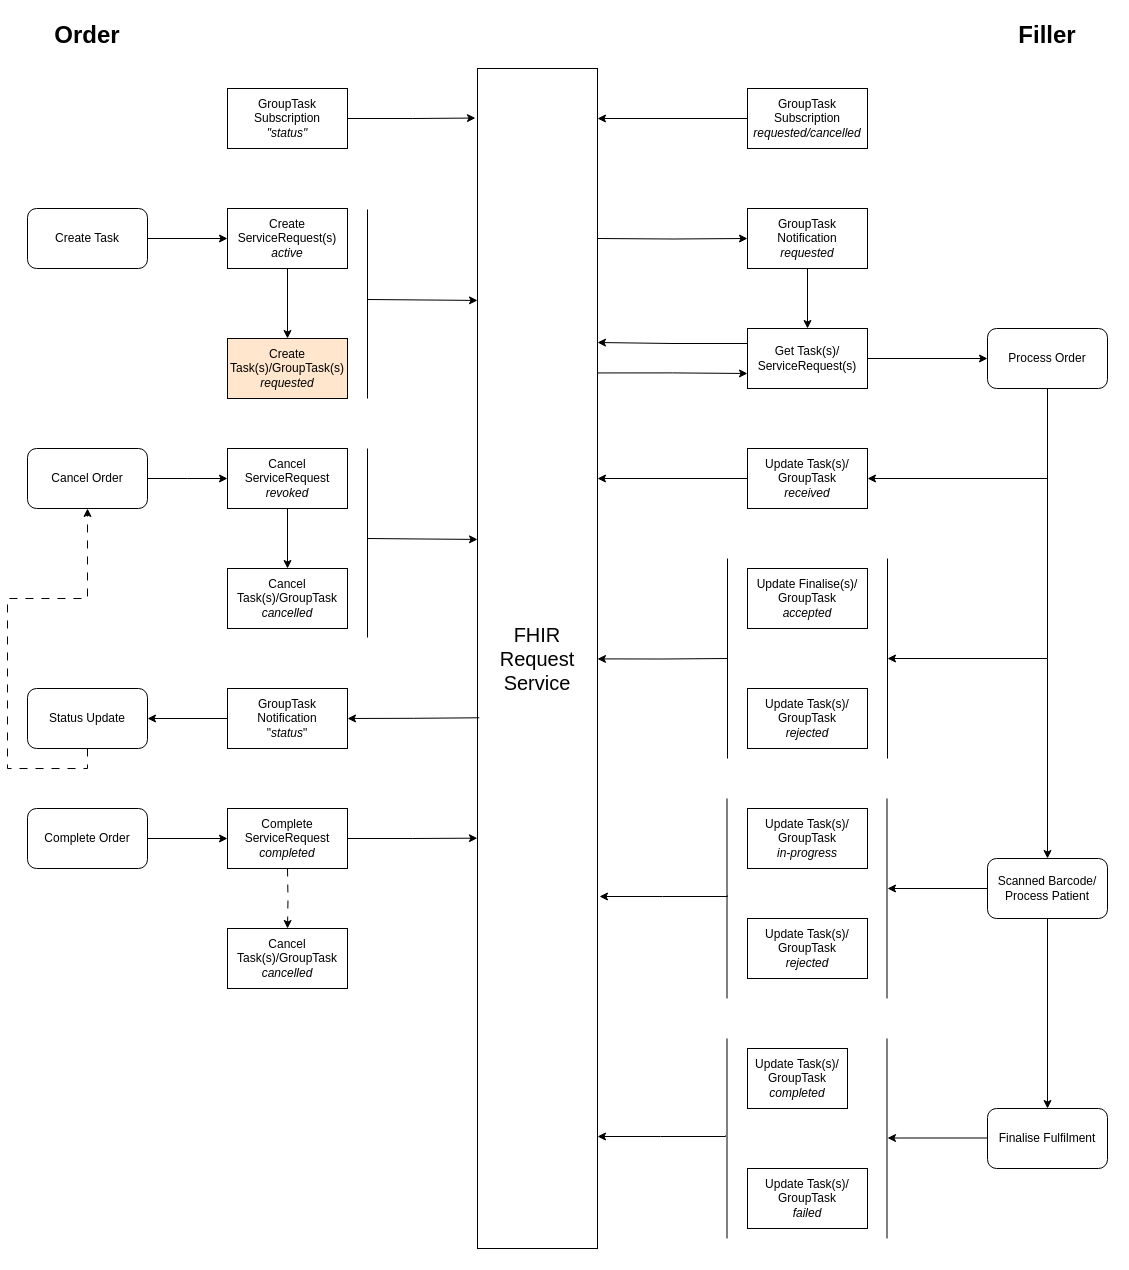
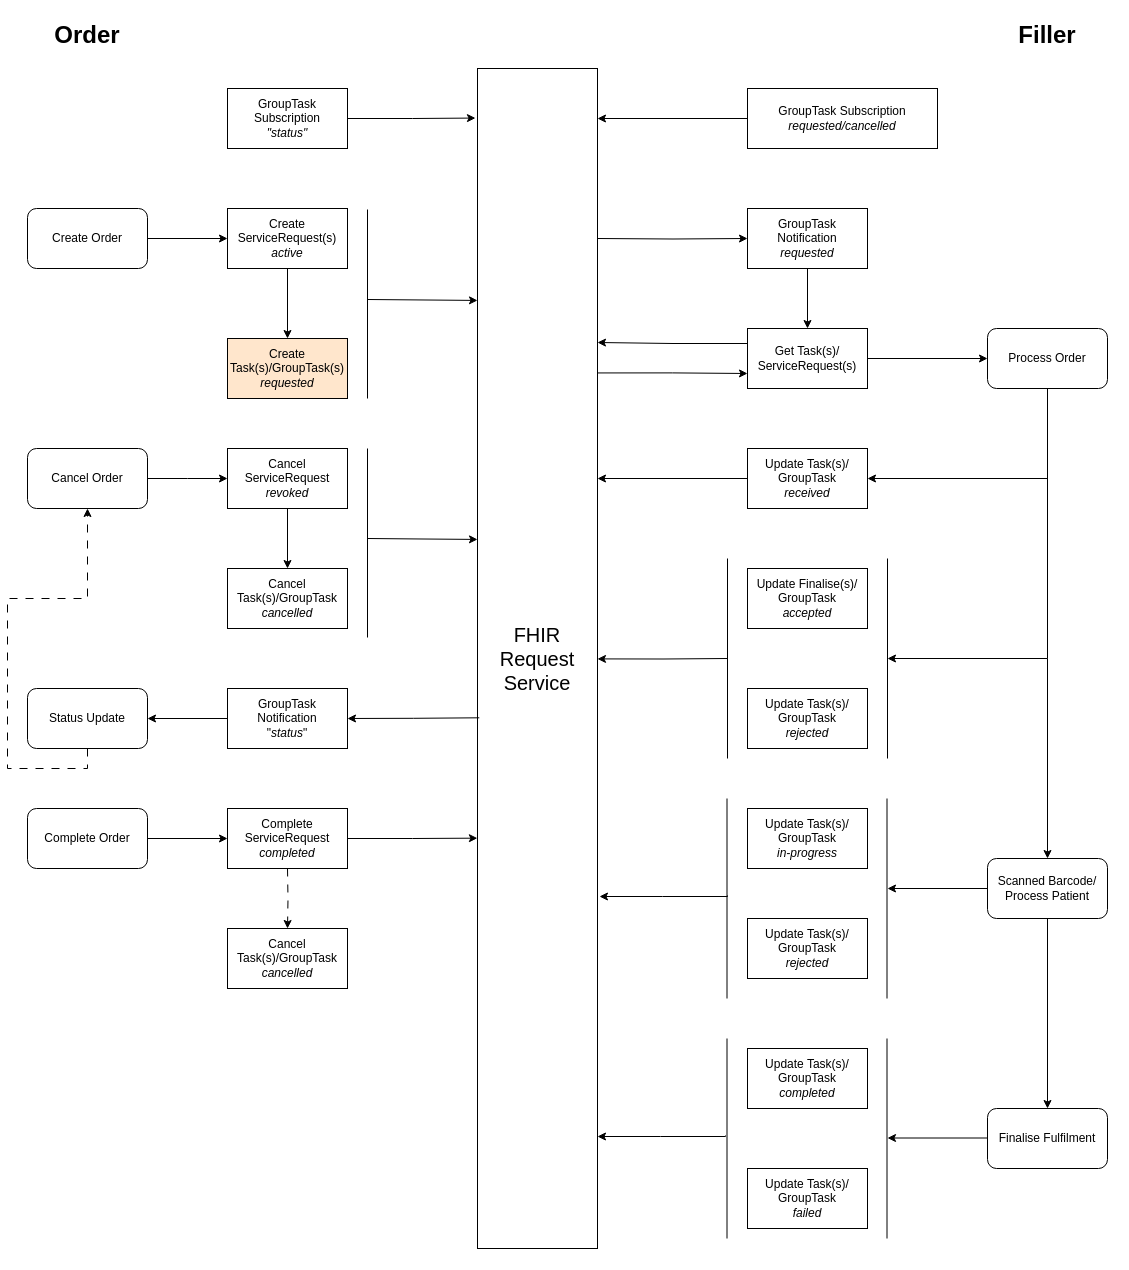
(808, 119) -> (843, 119)
(88, 239) -> (88, 239)
(798, 1079) -> (808, 1079)
